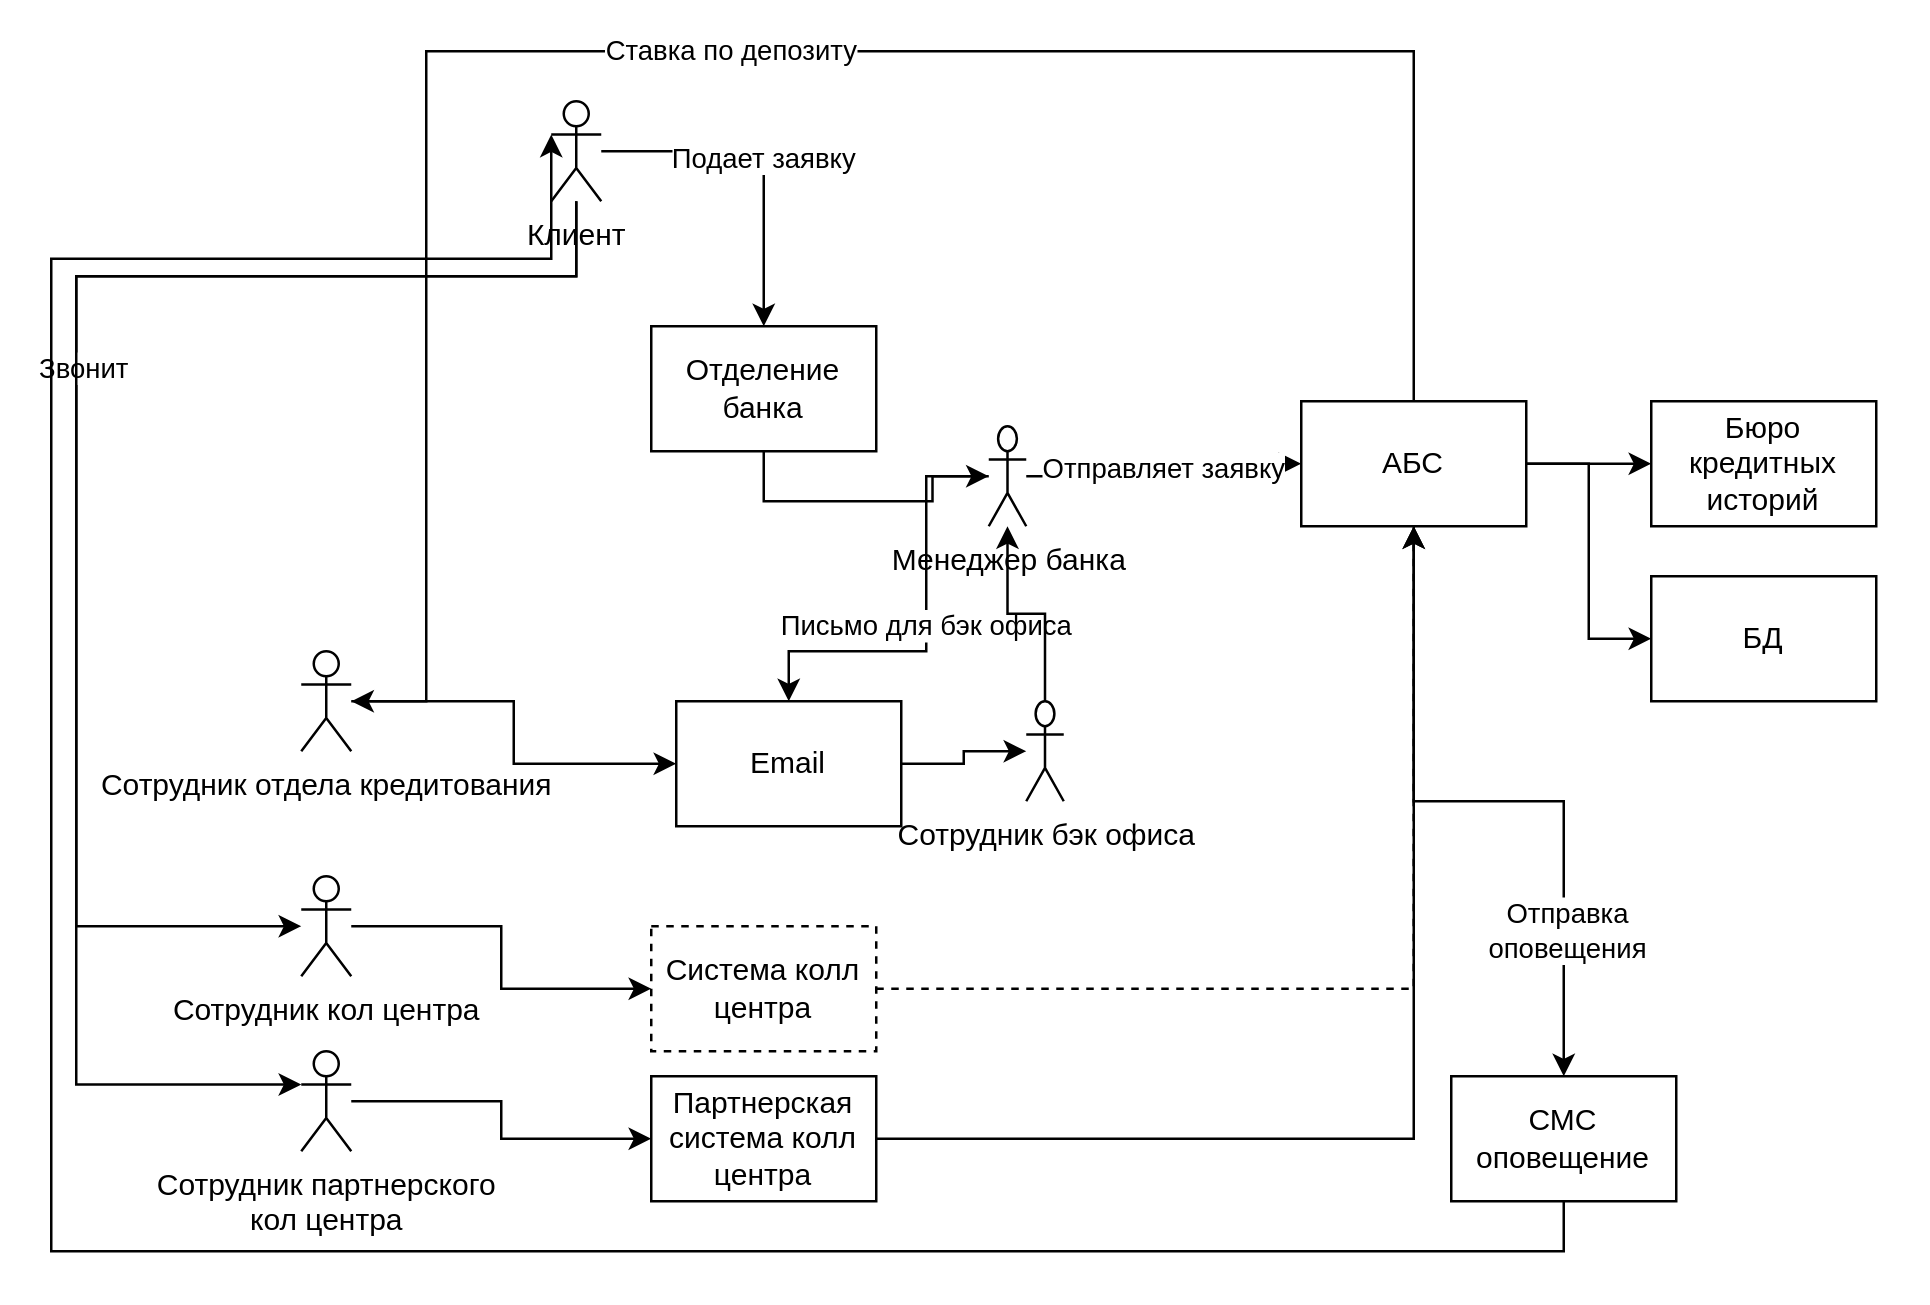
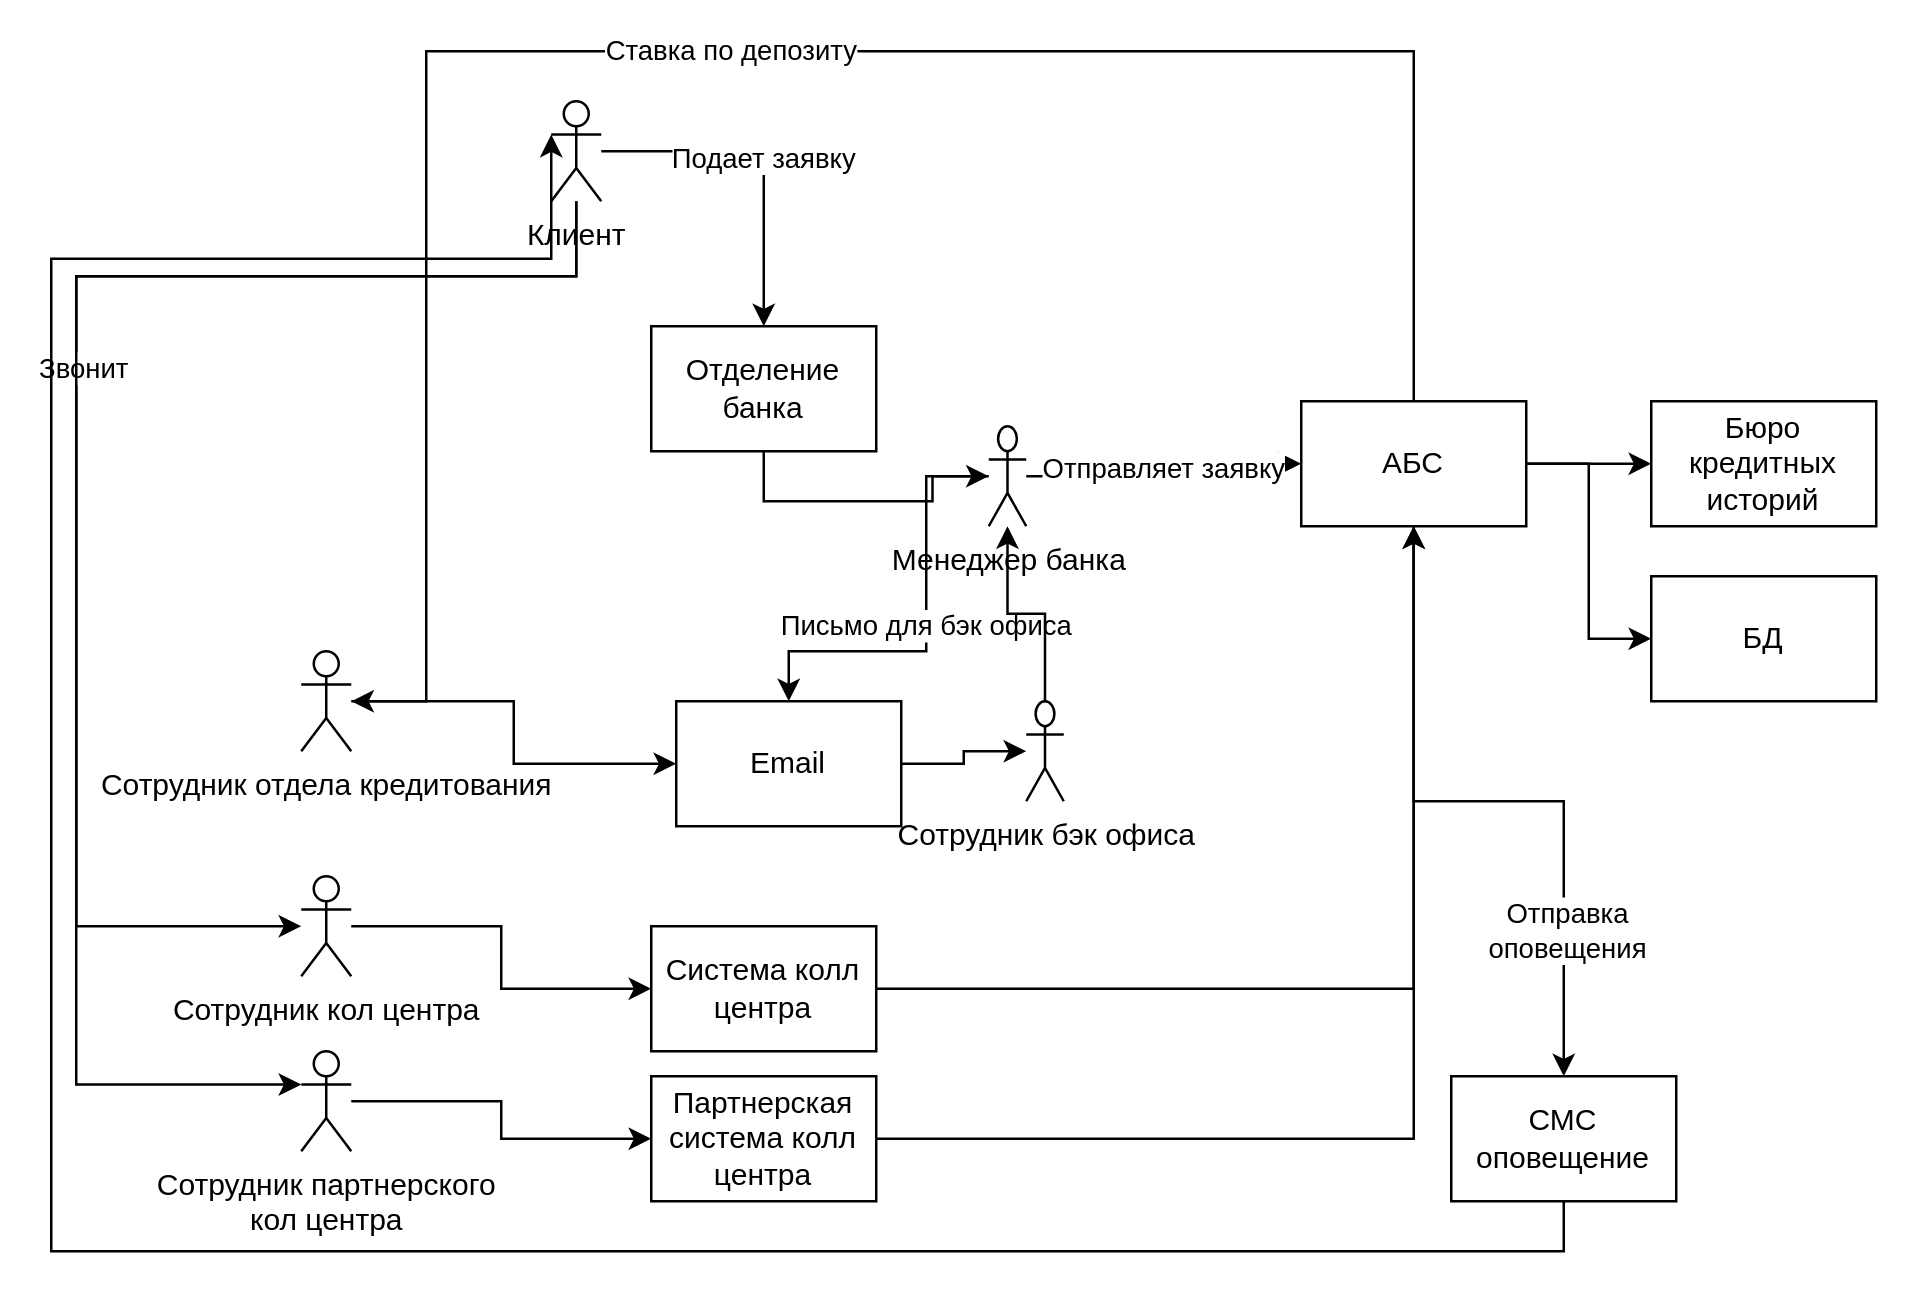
(764, 989) -> (764, 989)
(1144, 989) -> (1144, 989)
